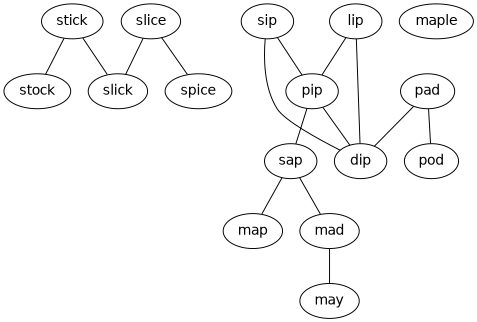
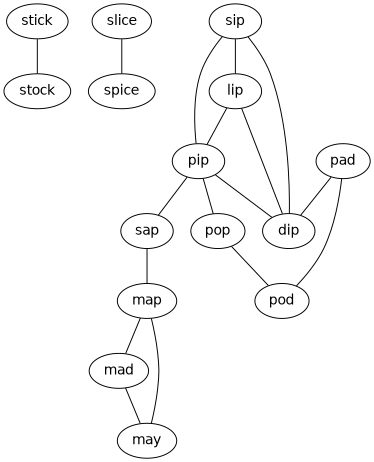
(436, 21) -> none
none -> (235, 56)
(118, 91) -> none
(310, 196) -> (133, 336)
none -> (218, 231)
none -> (159, 371)
